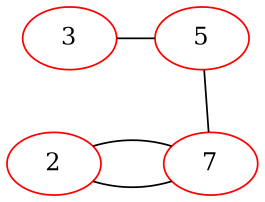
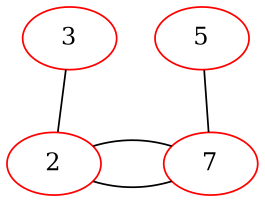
(136, 38) -> (62, 101)
